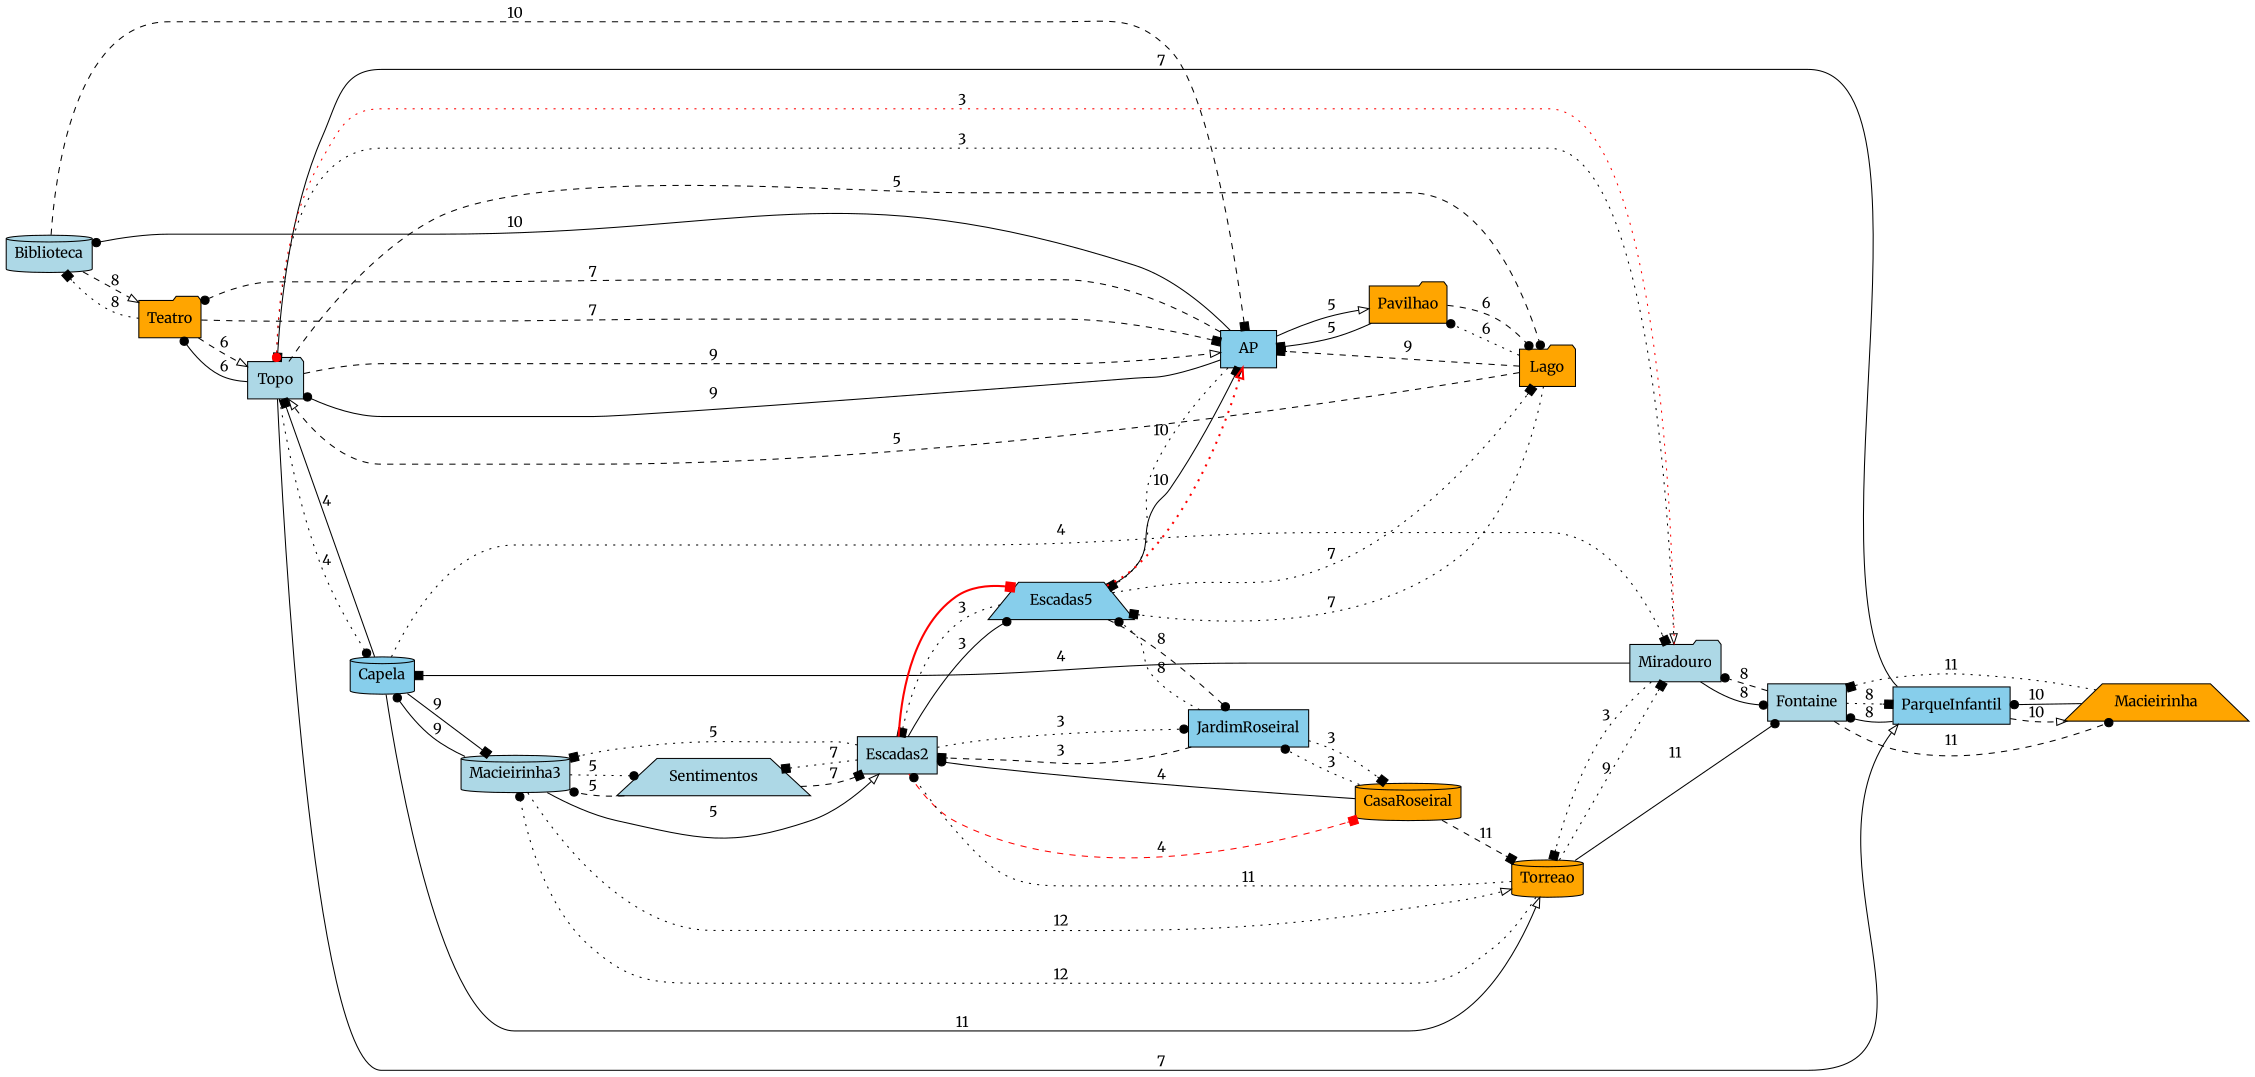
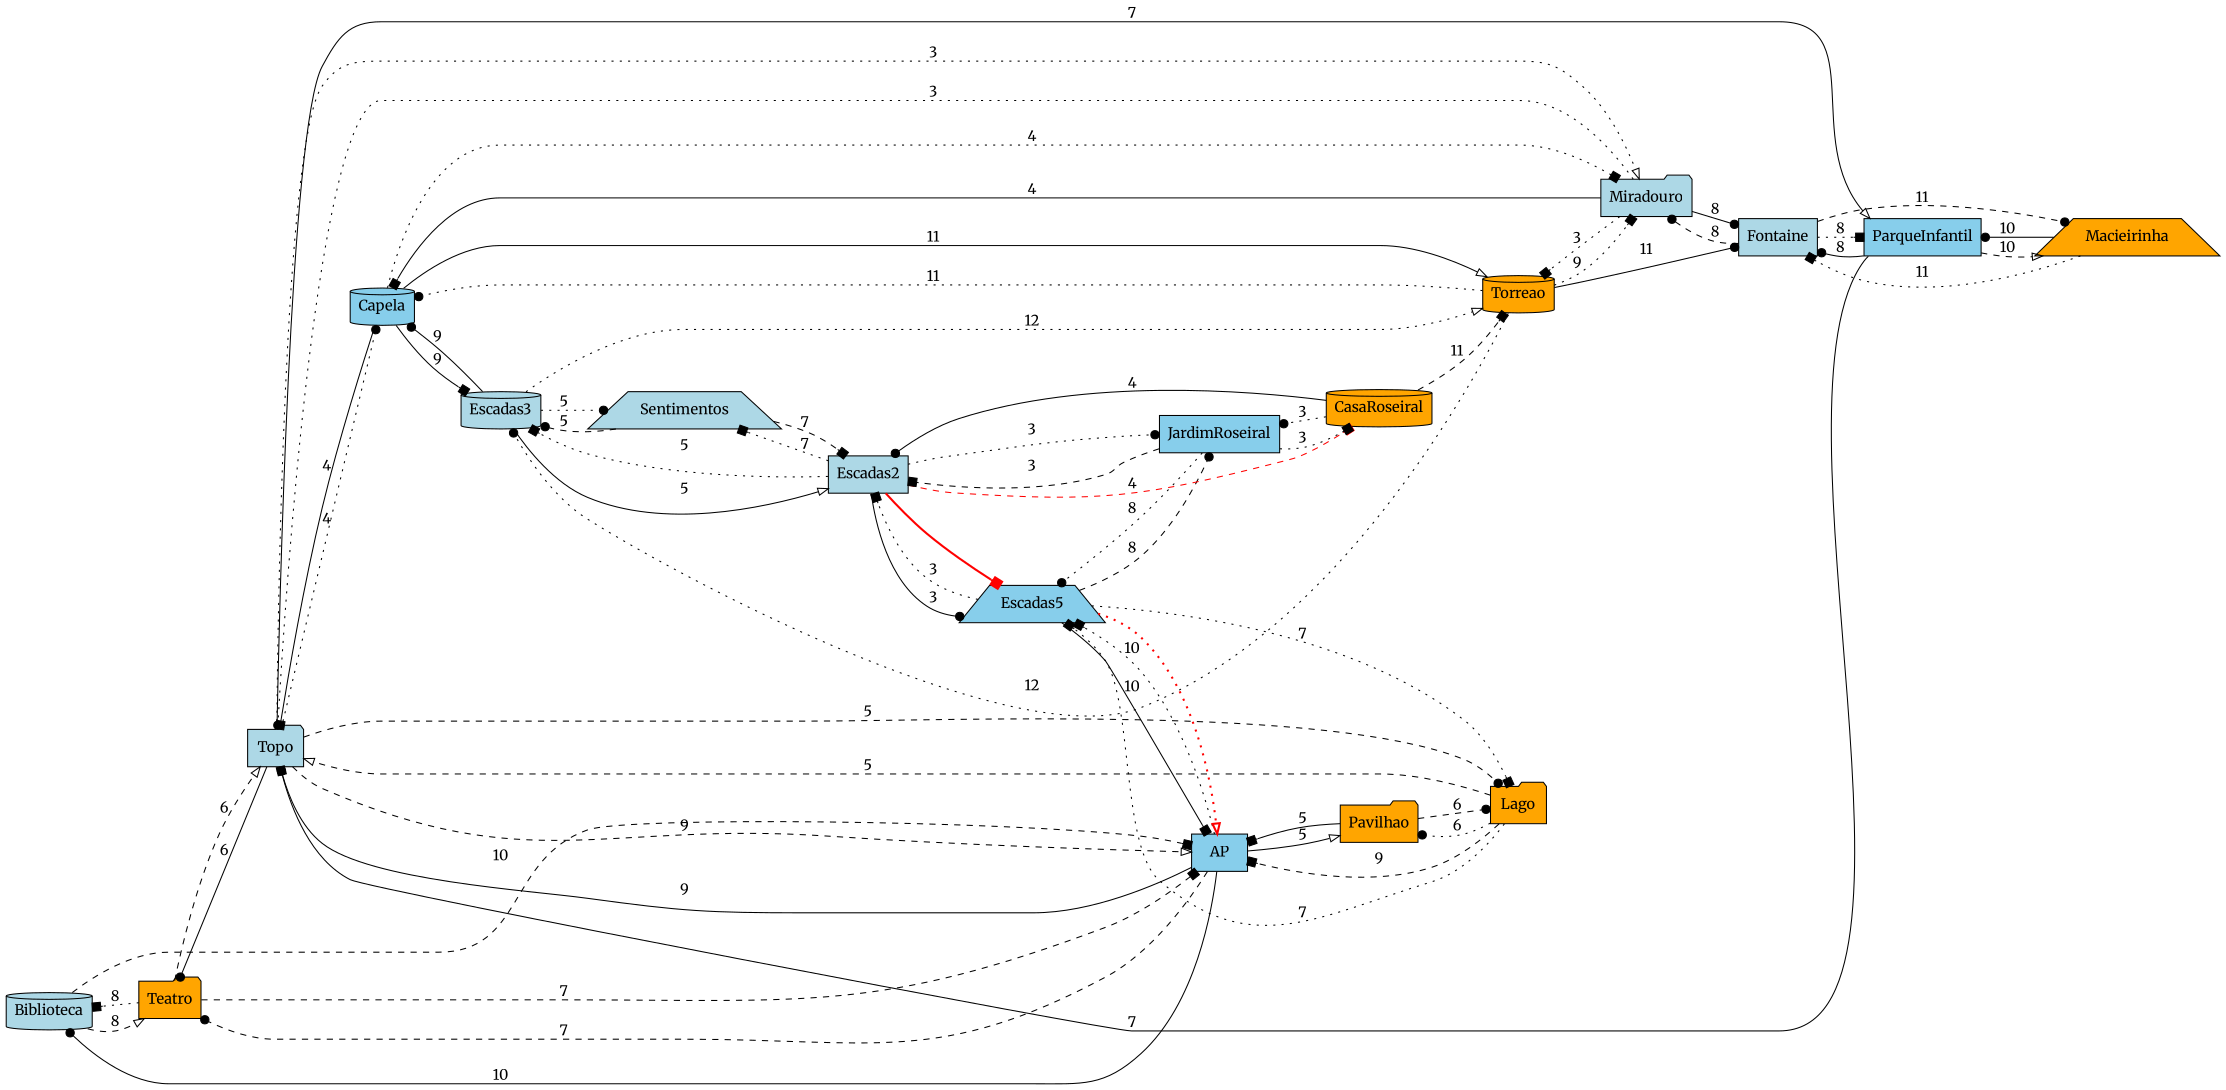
(1109, 109) -> (703, 101)
(515, 774) -> (501, 410)
(1193, 886) -> (952, 285)
